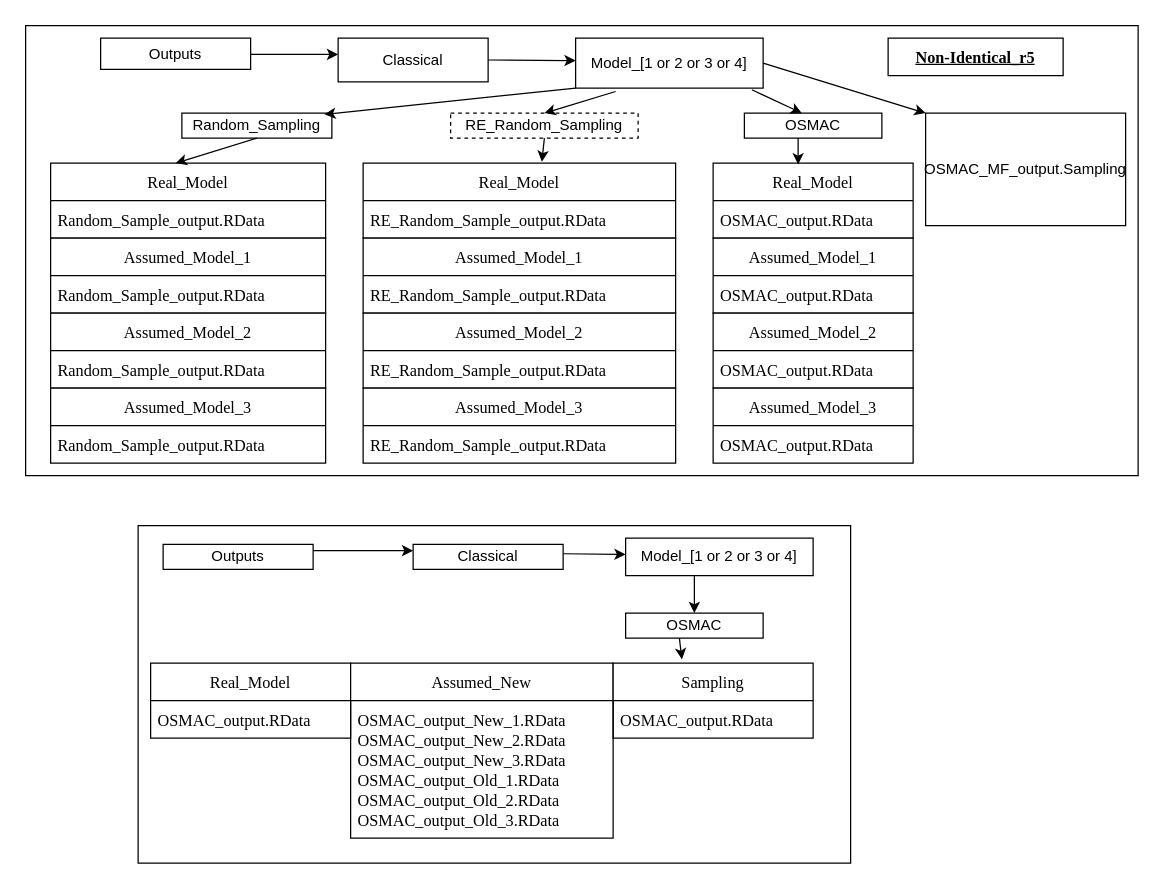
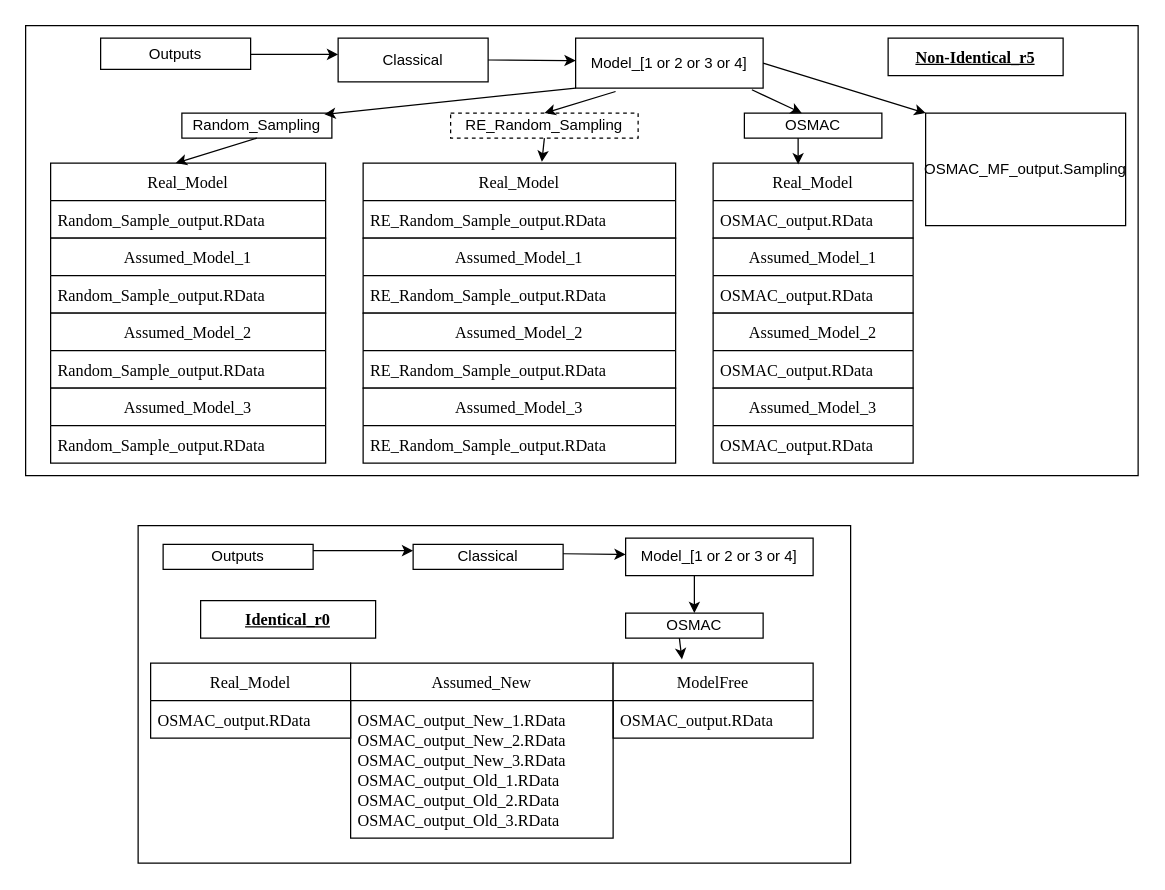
none -> (288, 619)
(713, 683) -> (713, 683)
